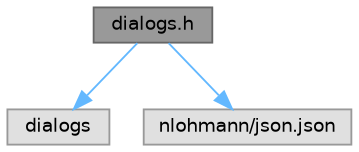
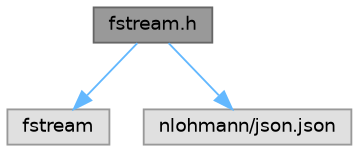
(153, 25) -> (153, 25)
(58, 127) -> (58, 127)
